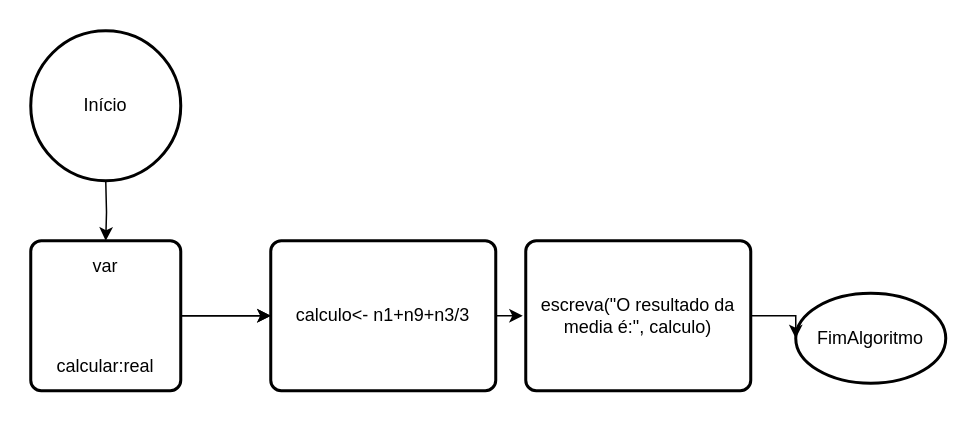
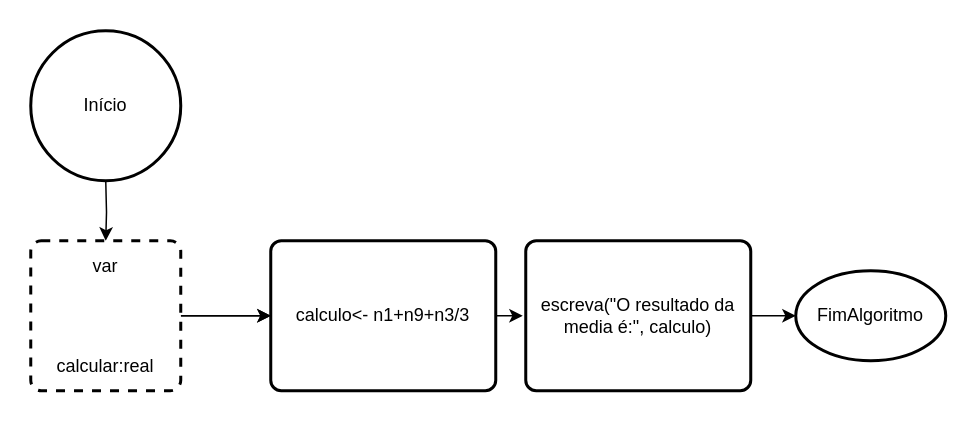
(106, 316) -> (106, 316)
(871, 338) -> (871, 316)
